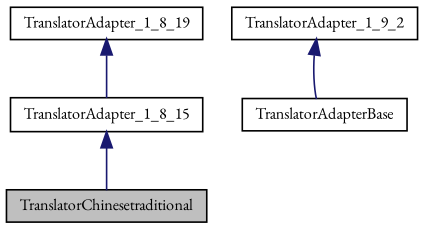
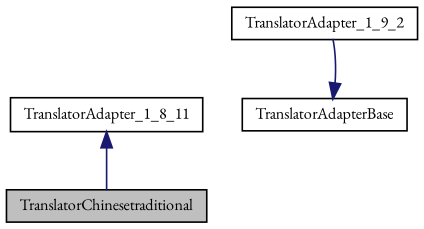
(107, 23) -> none
(314, 77) -> (335, 61)
(107, 115) -> (107, 115)
